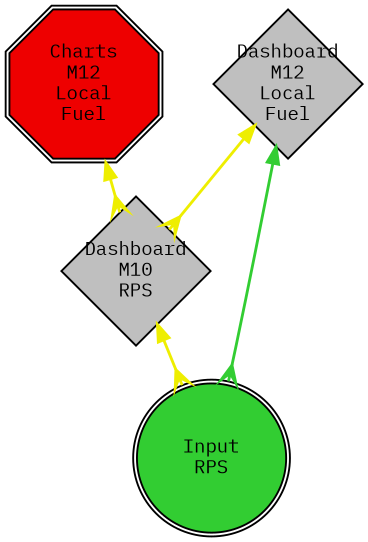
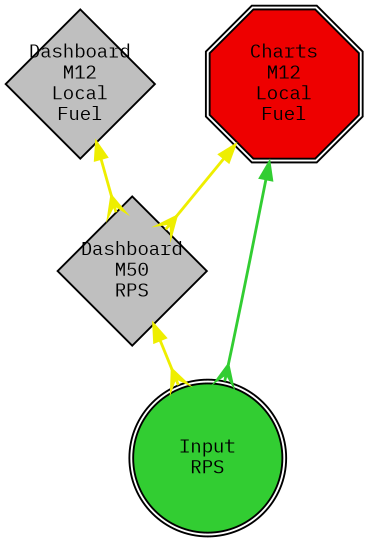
(253, 264) -> (247, 272)
(136, 271) -> (132, 271)
